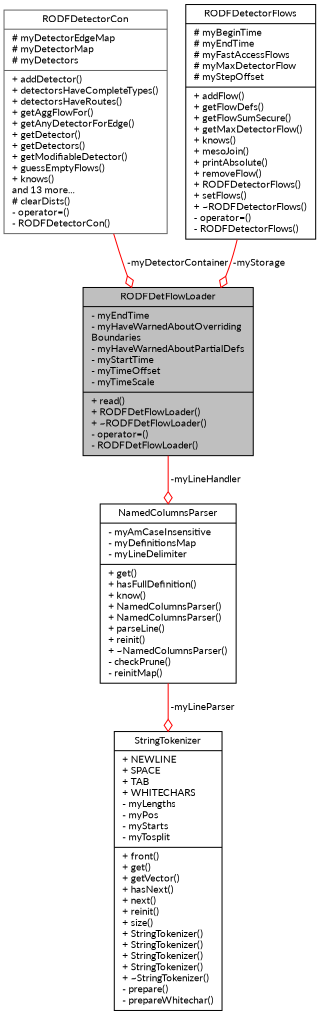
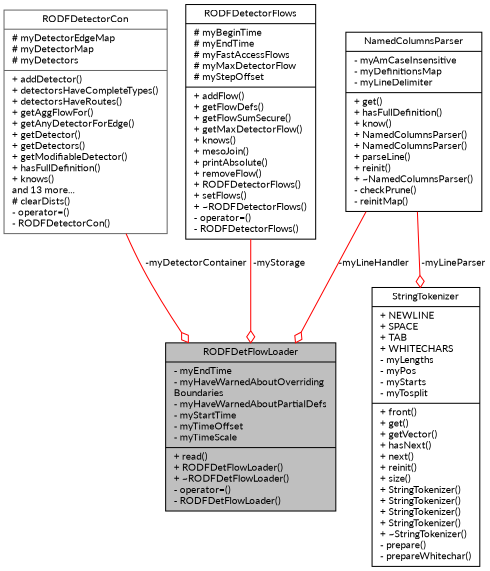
(59, 168) -> (56, 168)
(168, 474) -> (334, 272)
